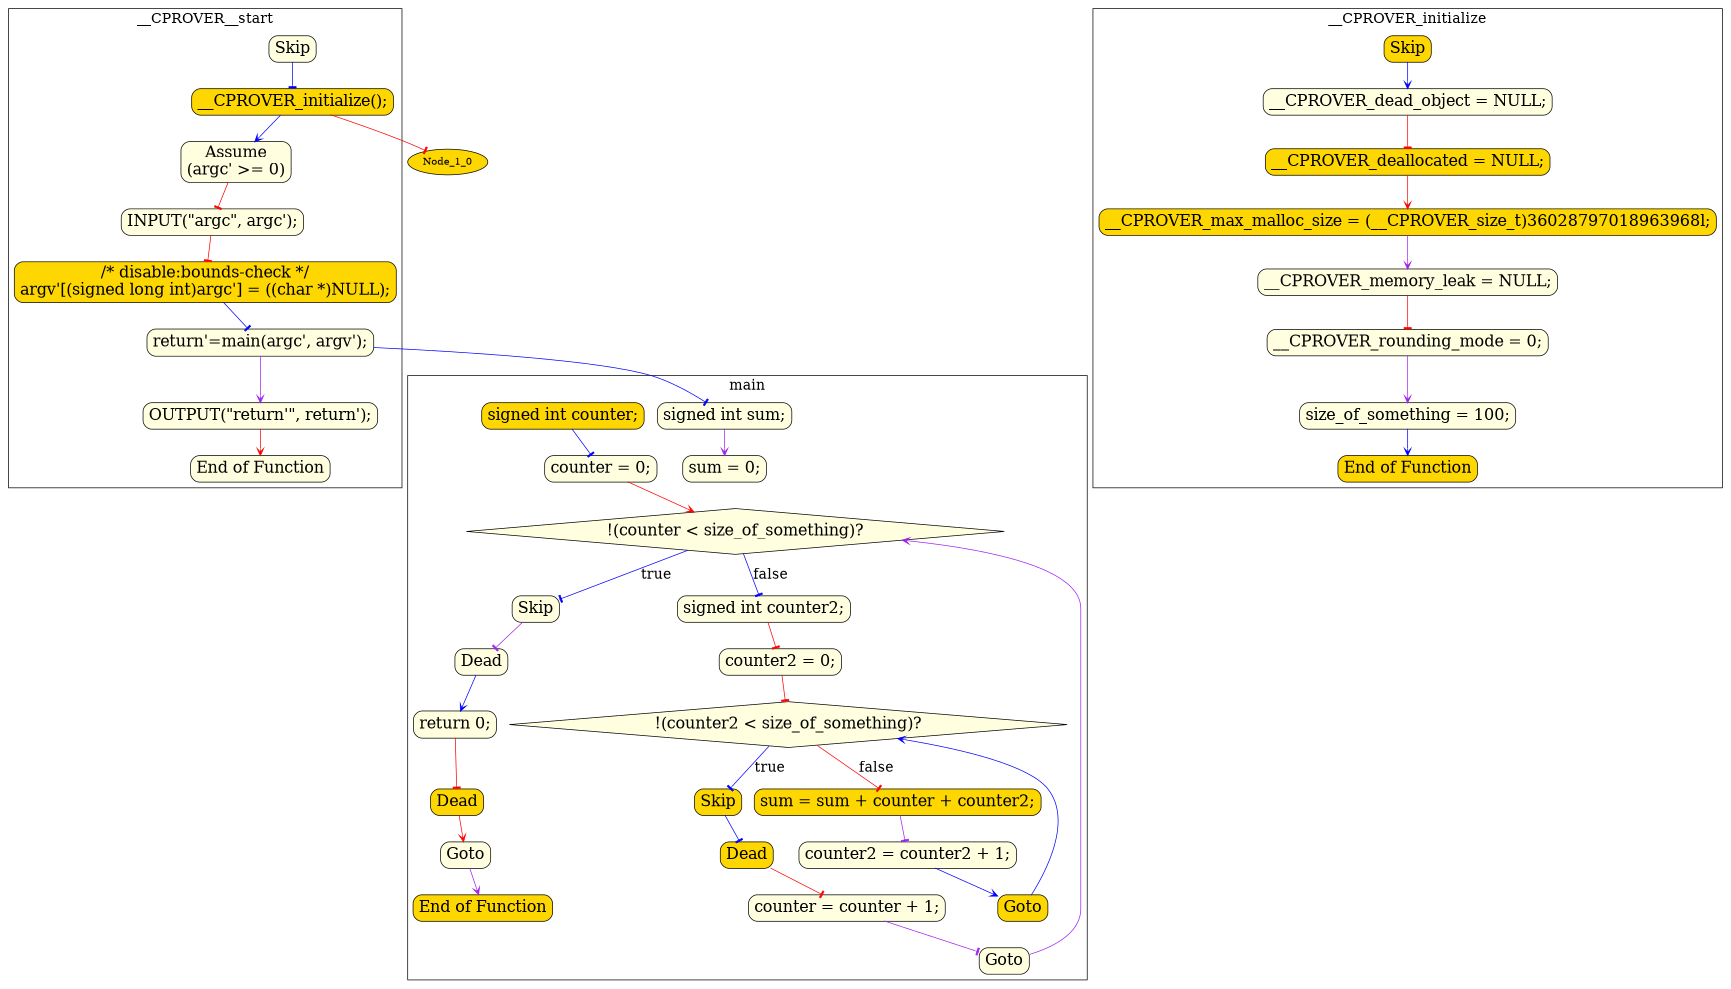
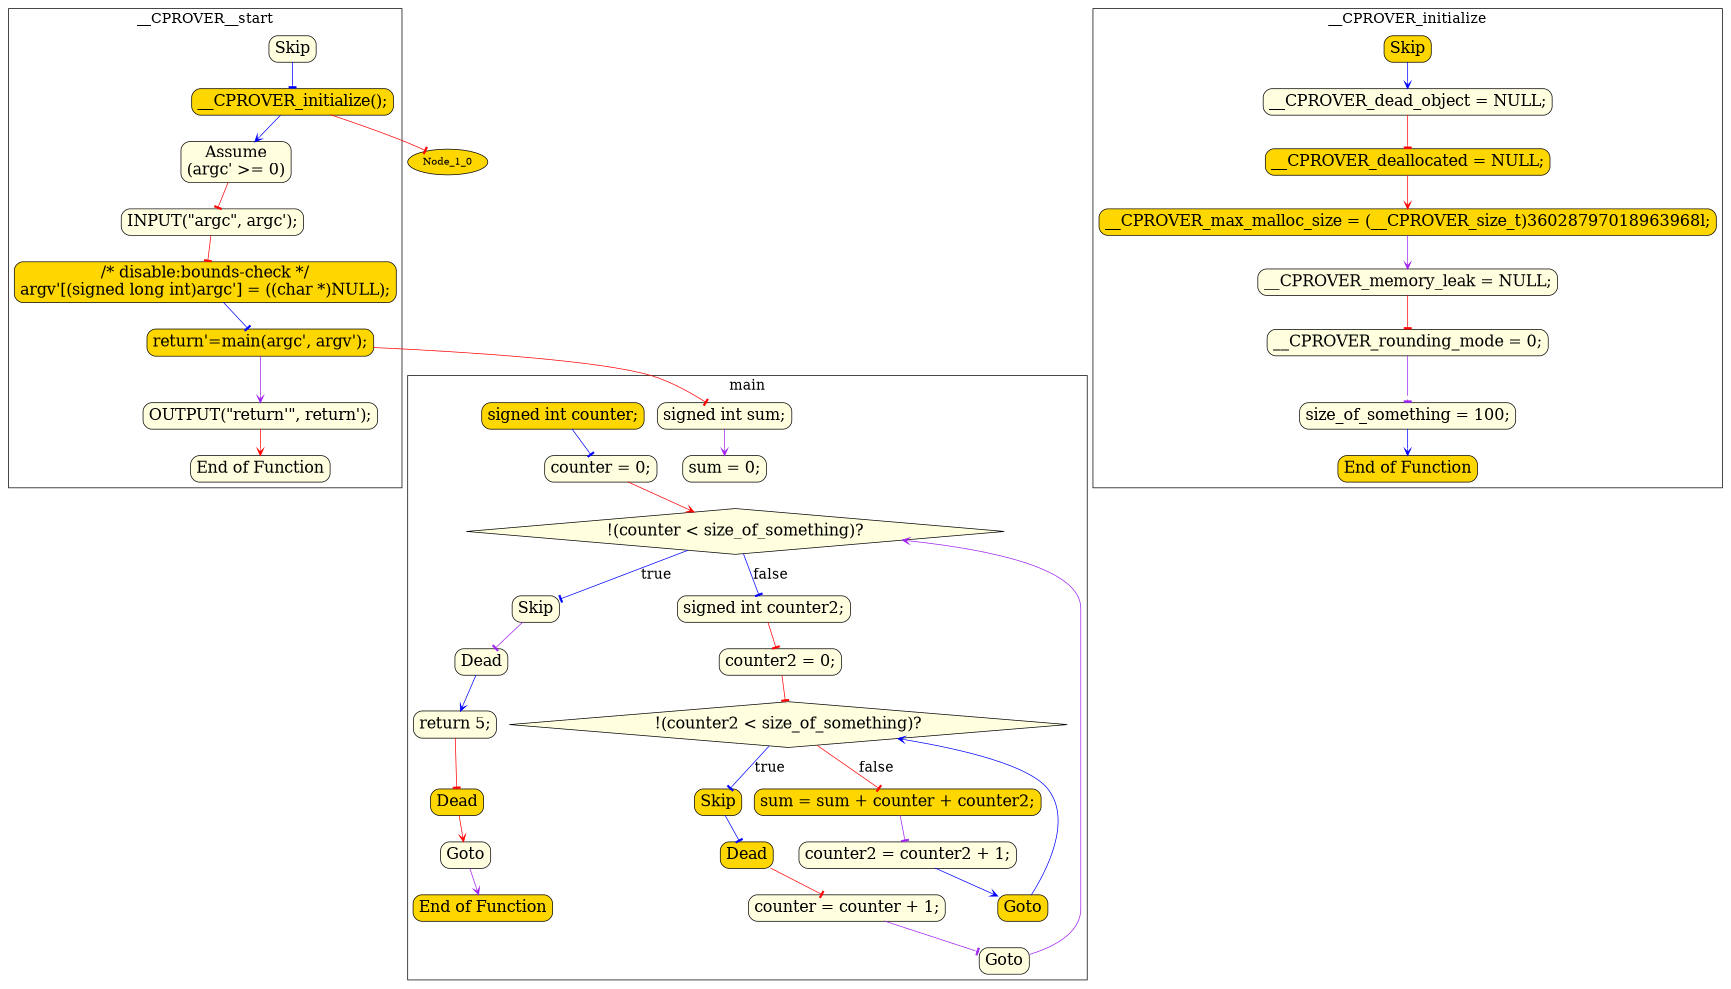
(260, 343) -> (260, 343)
(542, 359) -> (542, 359)
(1408, 376) -> (1408, 376)
(455, 725) -> (455, 725)
